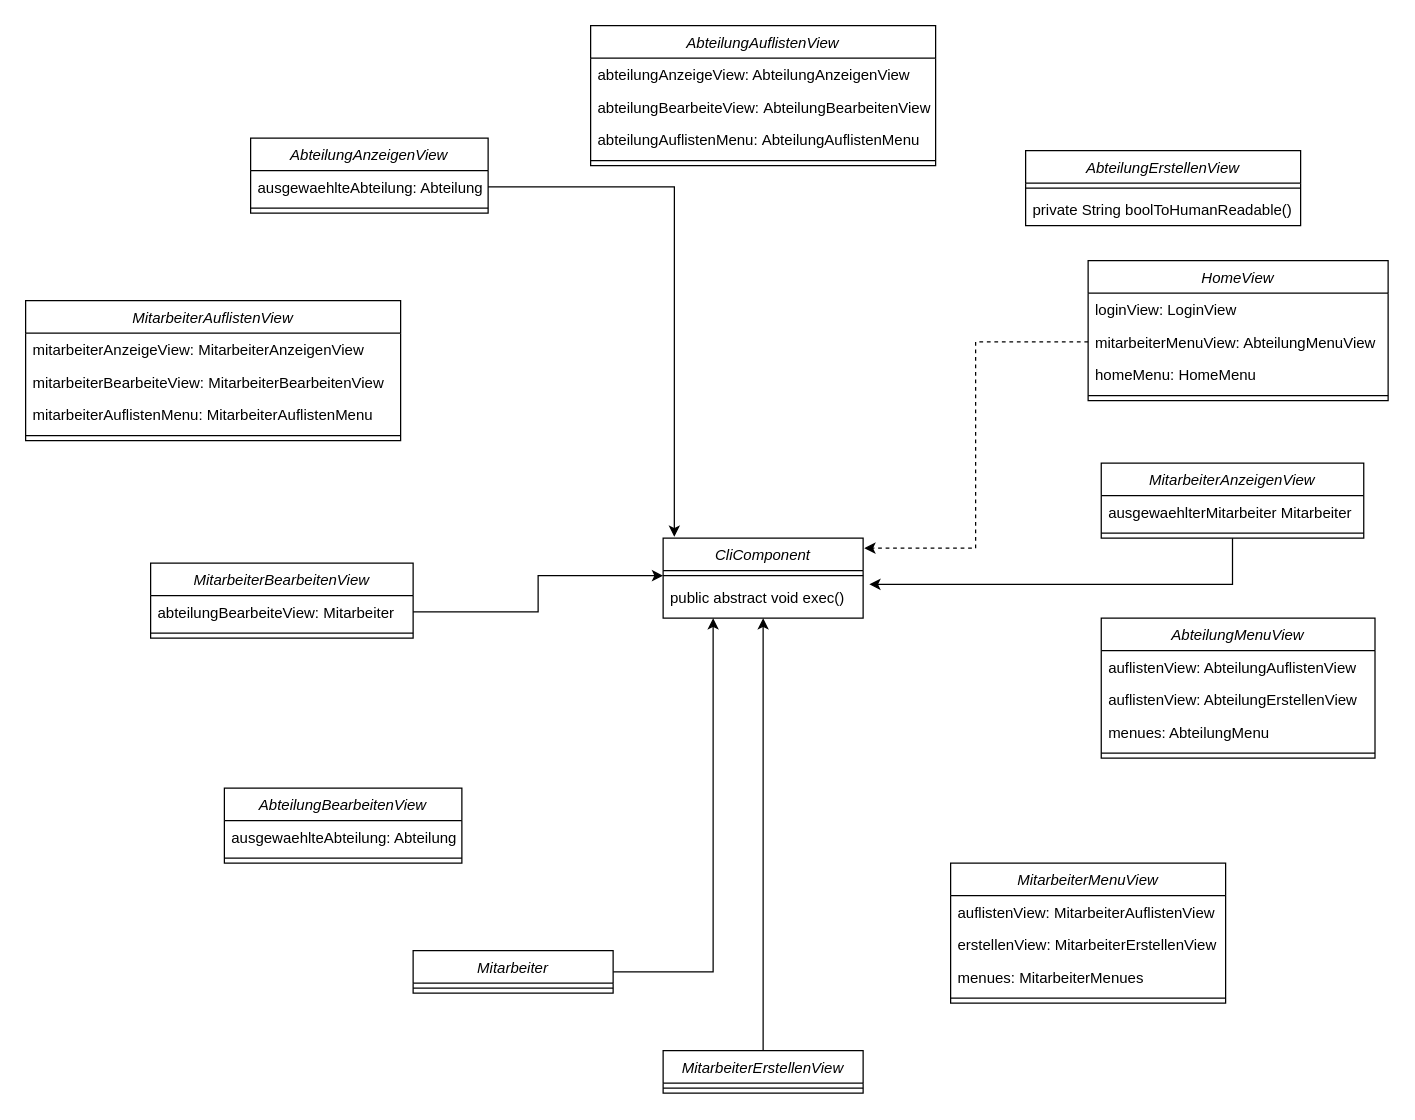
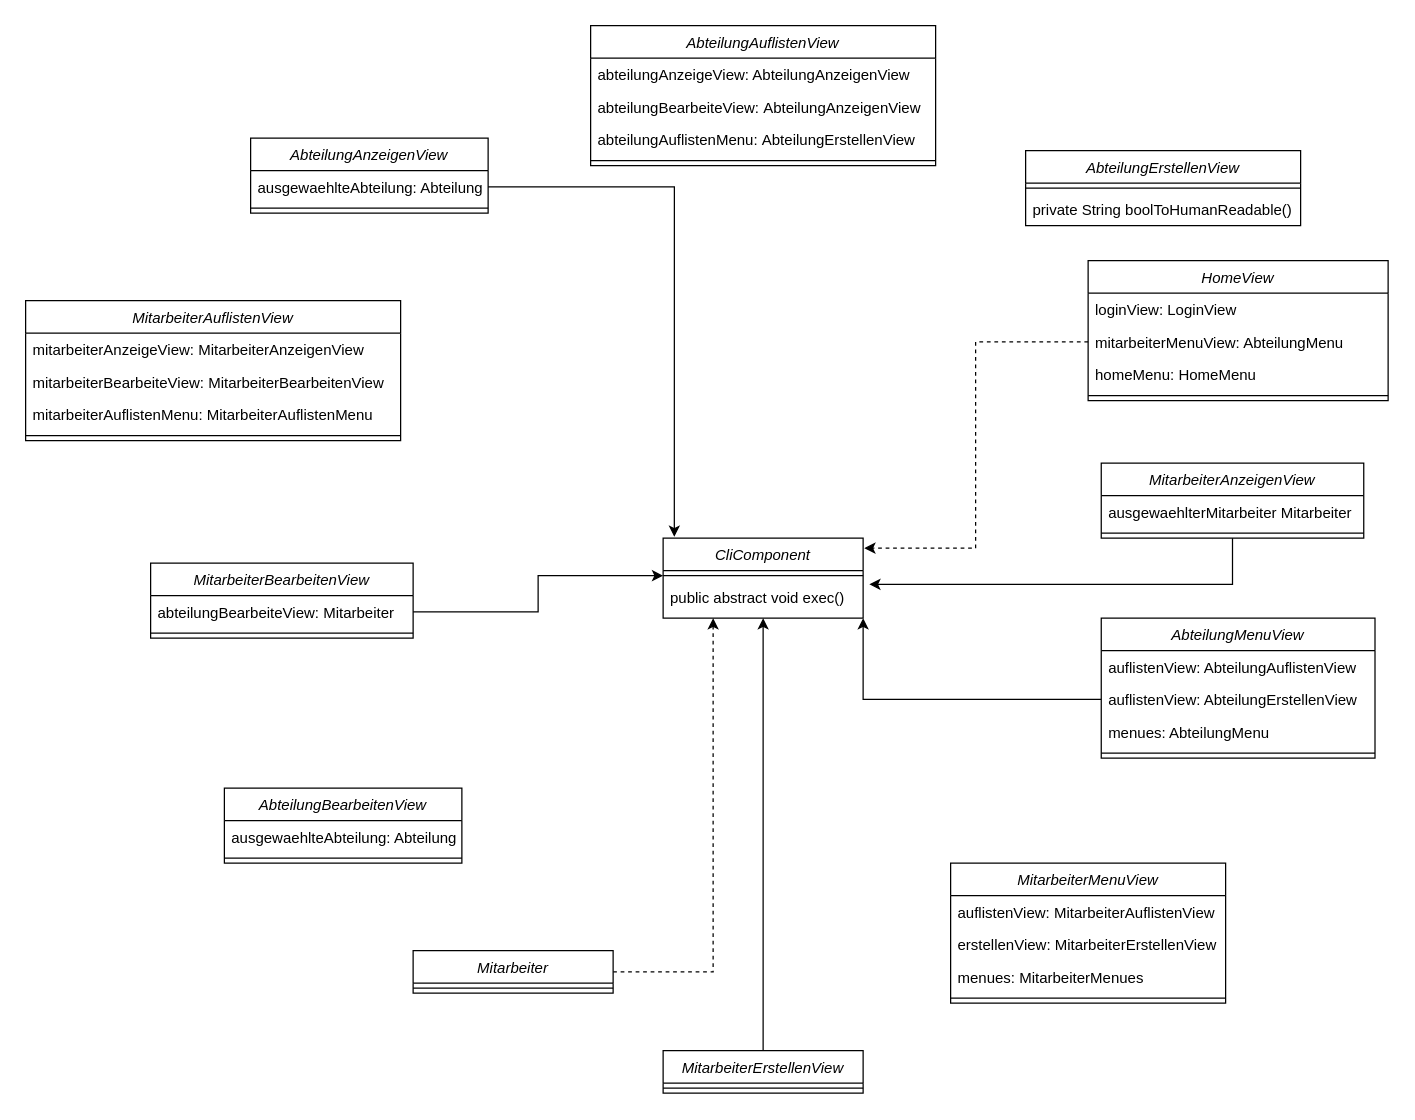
(777, 108) -> (769, 108)
(773, 140) -> (771, 140)
(1239, 343) -> (1224, 343)
none -> (945, 699)
(713, 850) -> (713, 850)
